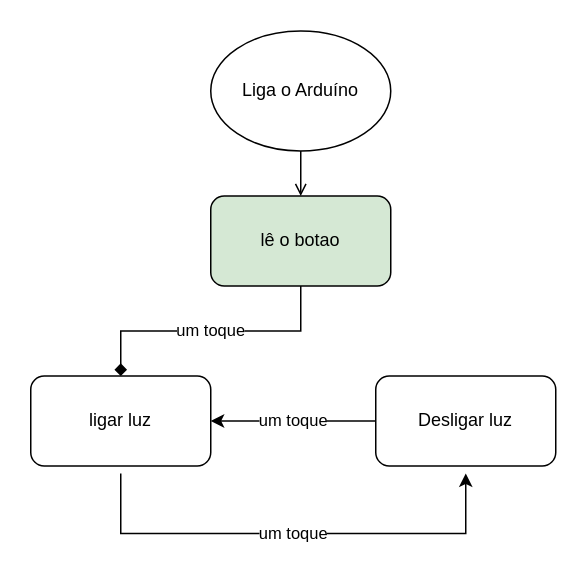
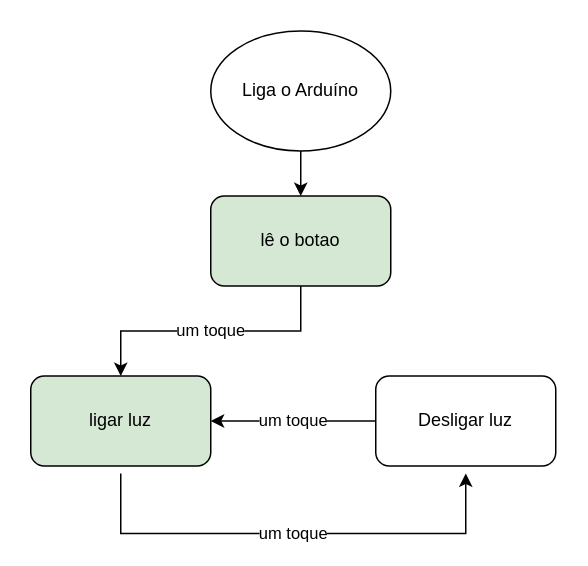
(301, 186) -> (301, 184)
(121, 363) -> (121, 364)
(121, 421) -> (121, 421)
